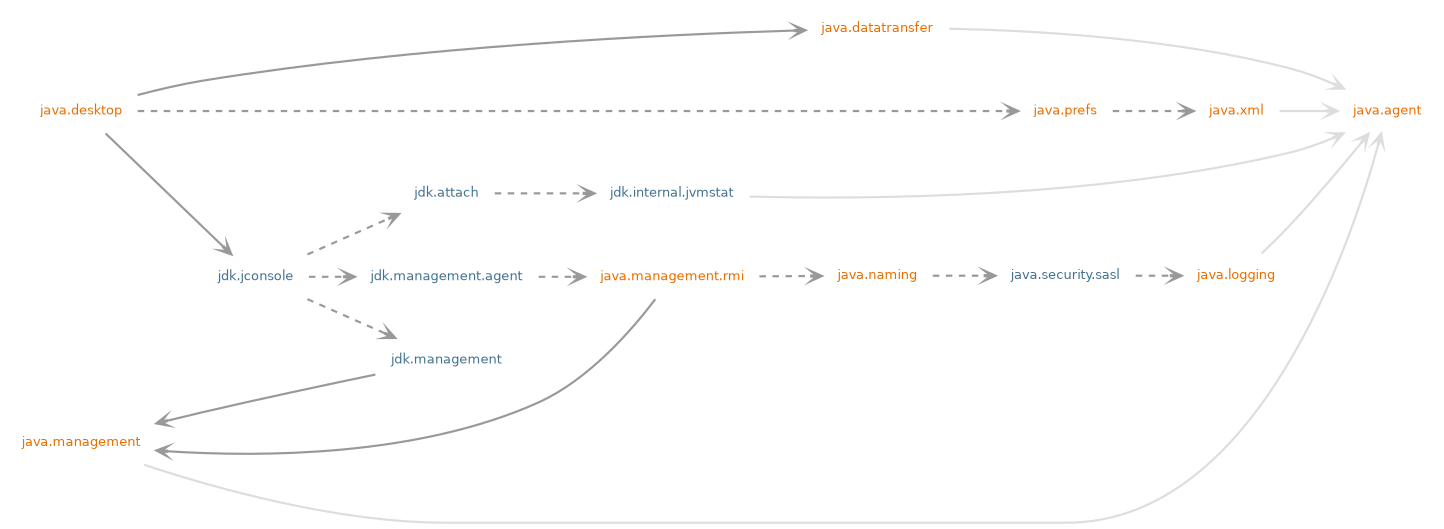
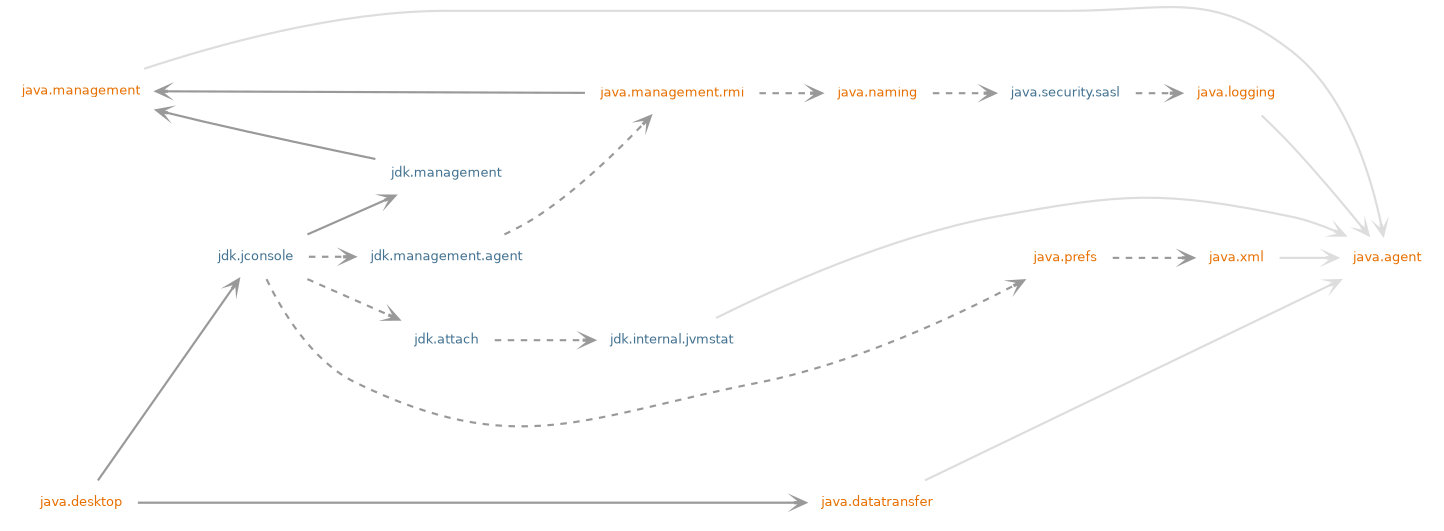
(572, 111) -> (622, 413)
(346, 316) -> (346, 217)
